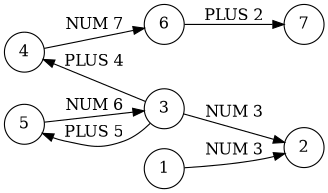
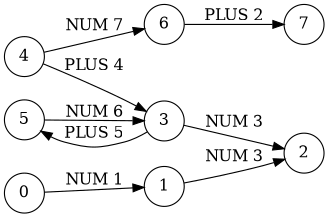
(100, 83) -> (90, 84)
none -> (24, 193)
